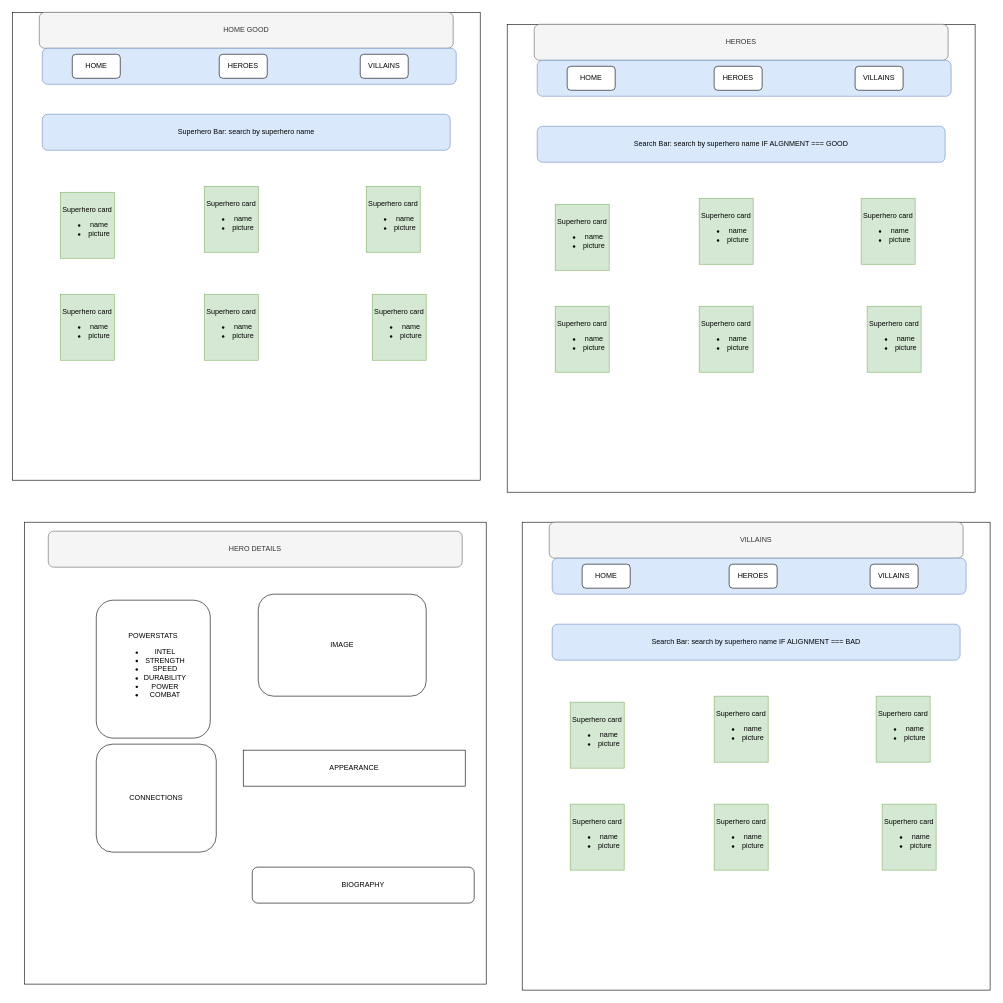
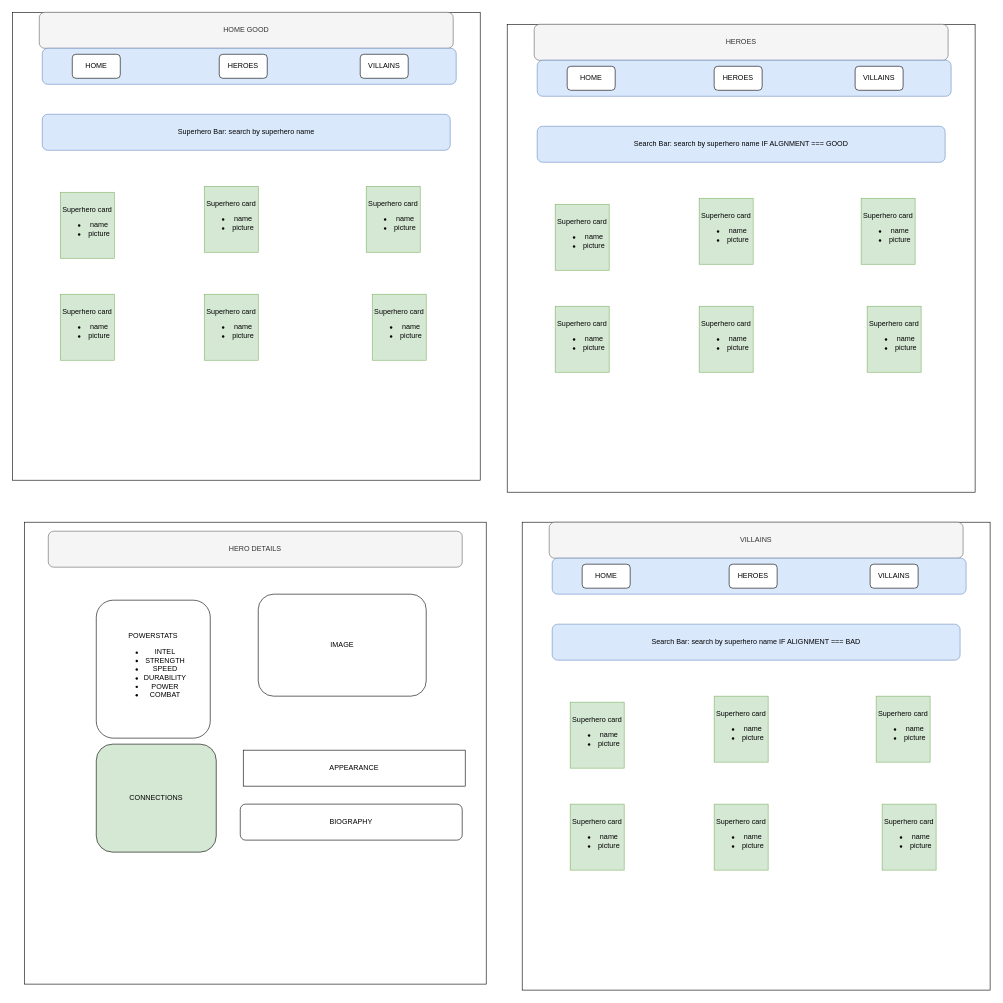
(156, 798) -> (156, 798)
(363, 885) -> (351, 822)
